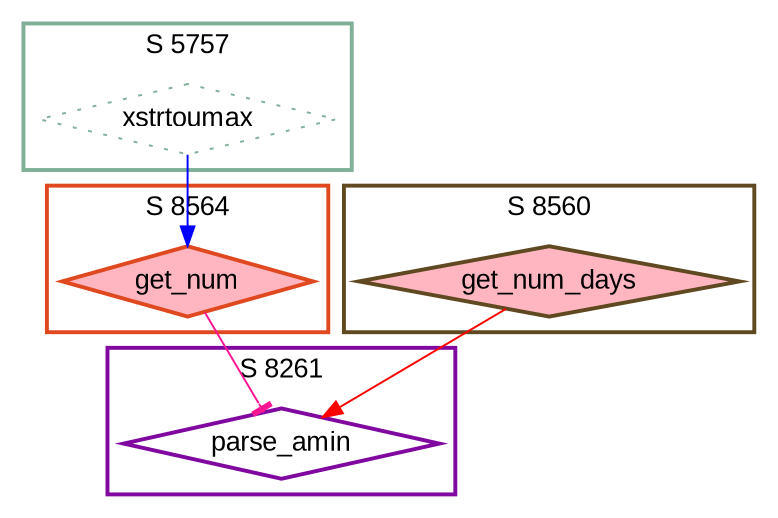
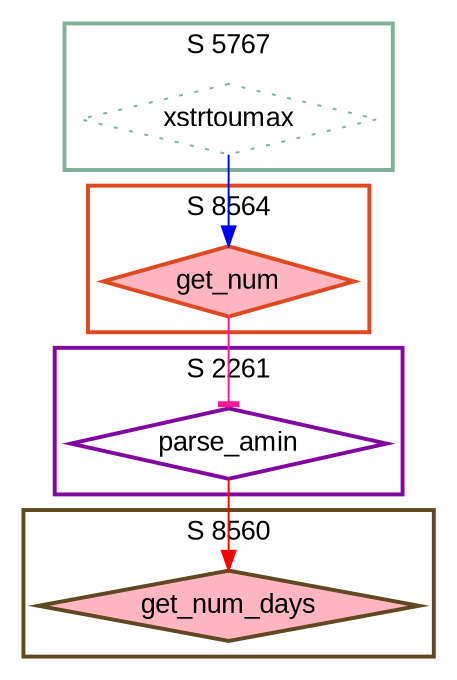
(188, 46) -> (229, 46)
(419, 360) -> (229, 522)
(281, 370) -> (229, 370)
